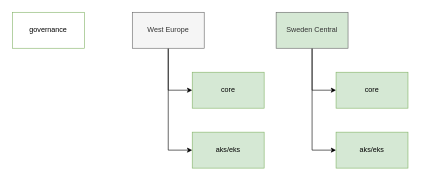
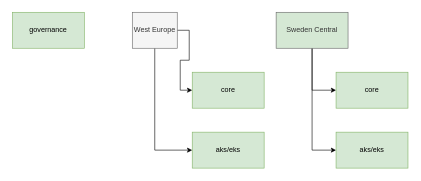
(48, 30) -> (48, 30)
(168, 30) -> (155, 30)
